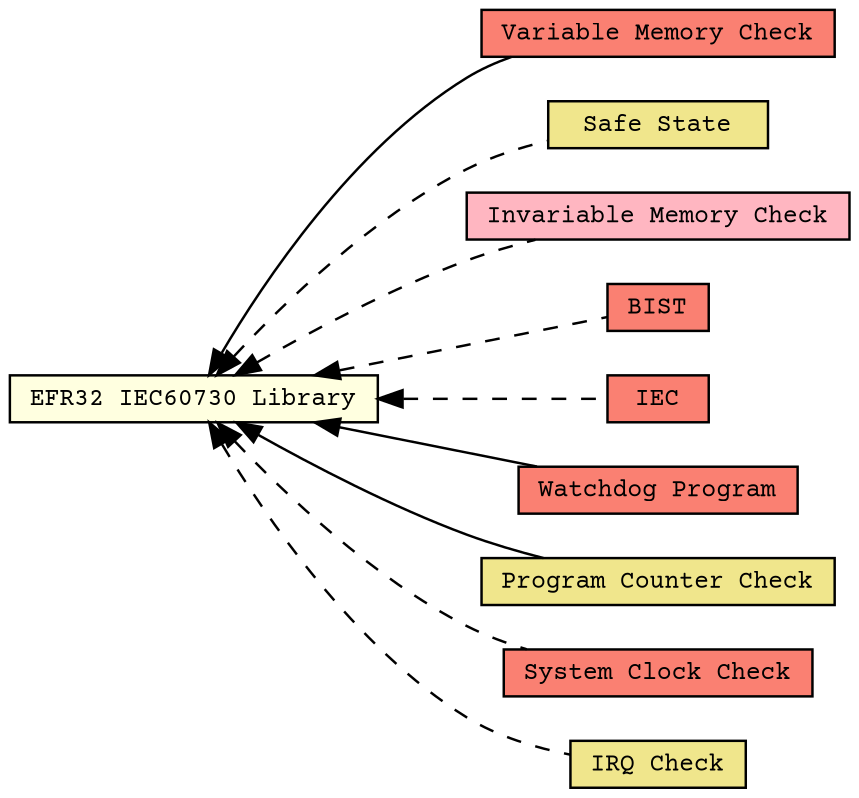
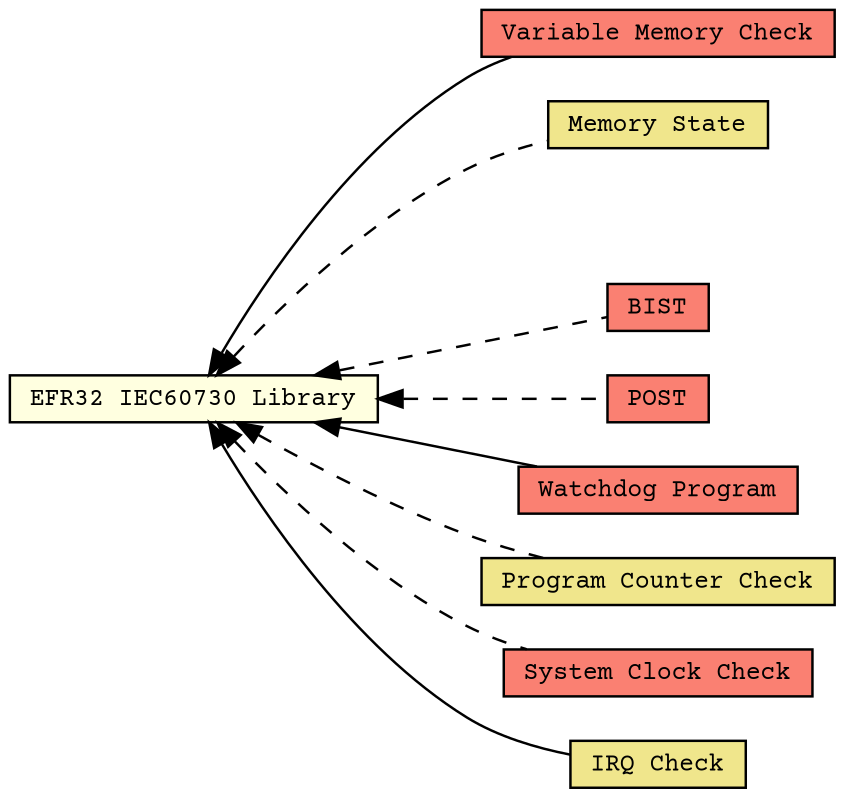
(658, 125) -> (658, 125)
(658, 216) -> none
(658, 399) -> (658, 399)
(397, 506) -> (397, 506)
(367, 635) -> (367, 635)
